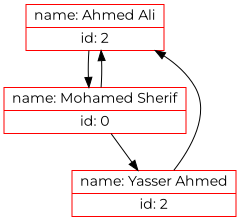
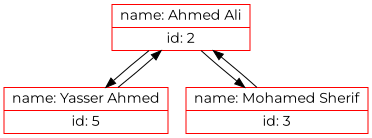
(95, 122) -> (277, 122)
(122, 148) -> (131, 65)
(154, 204) -> (86, 122)
